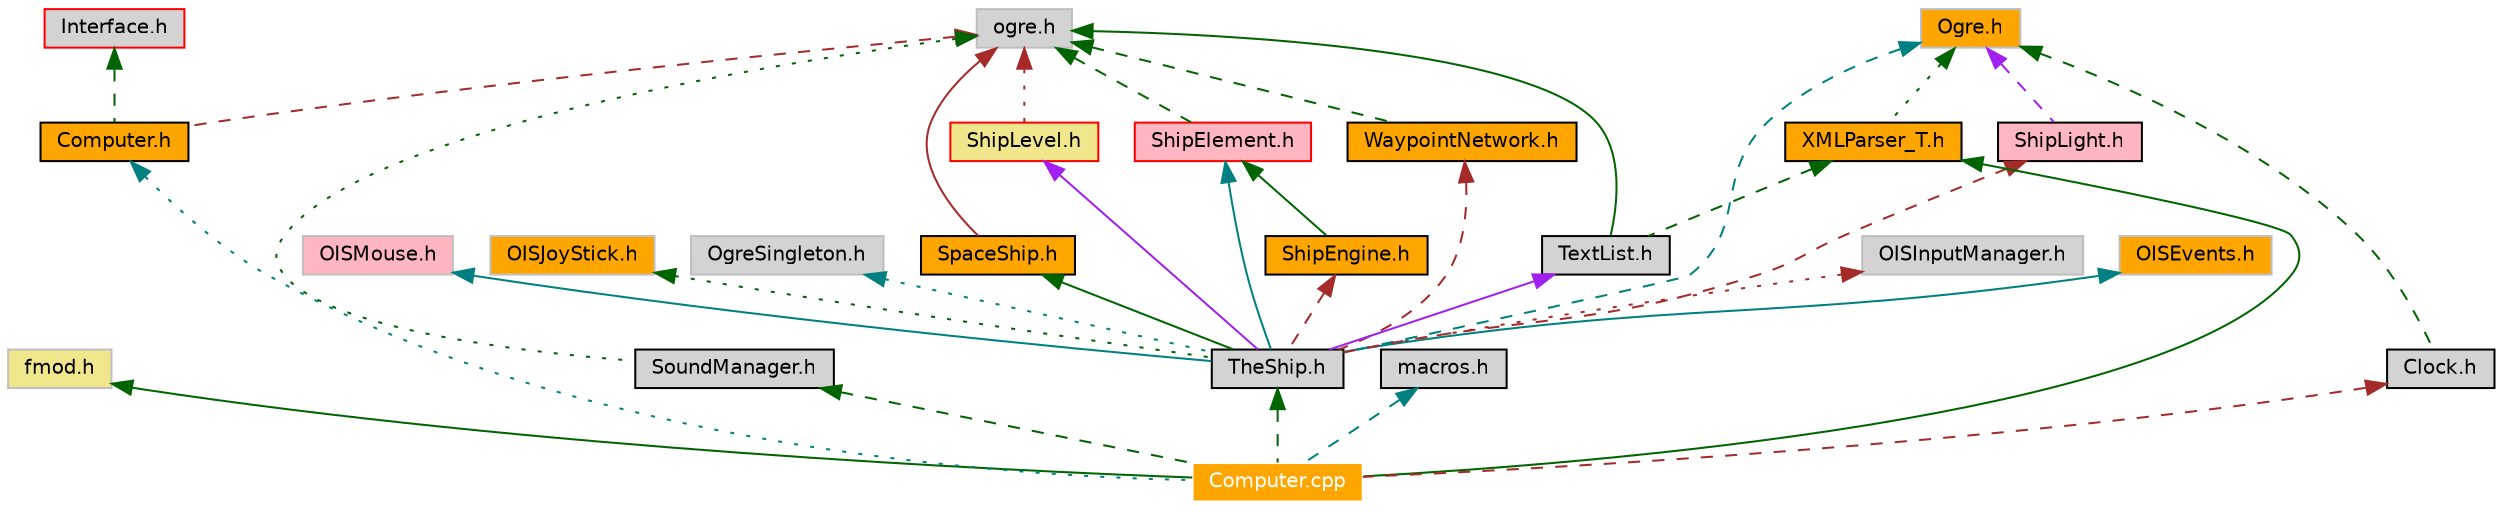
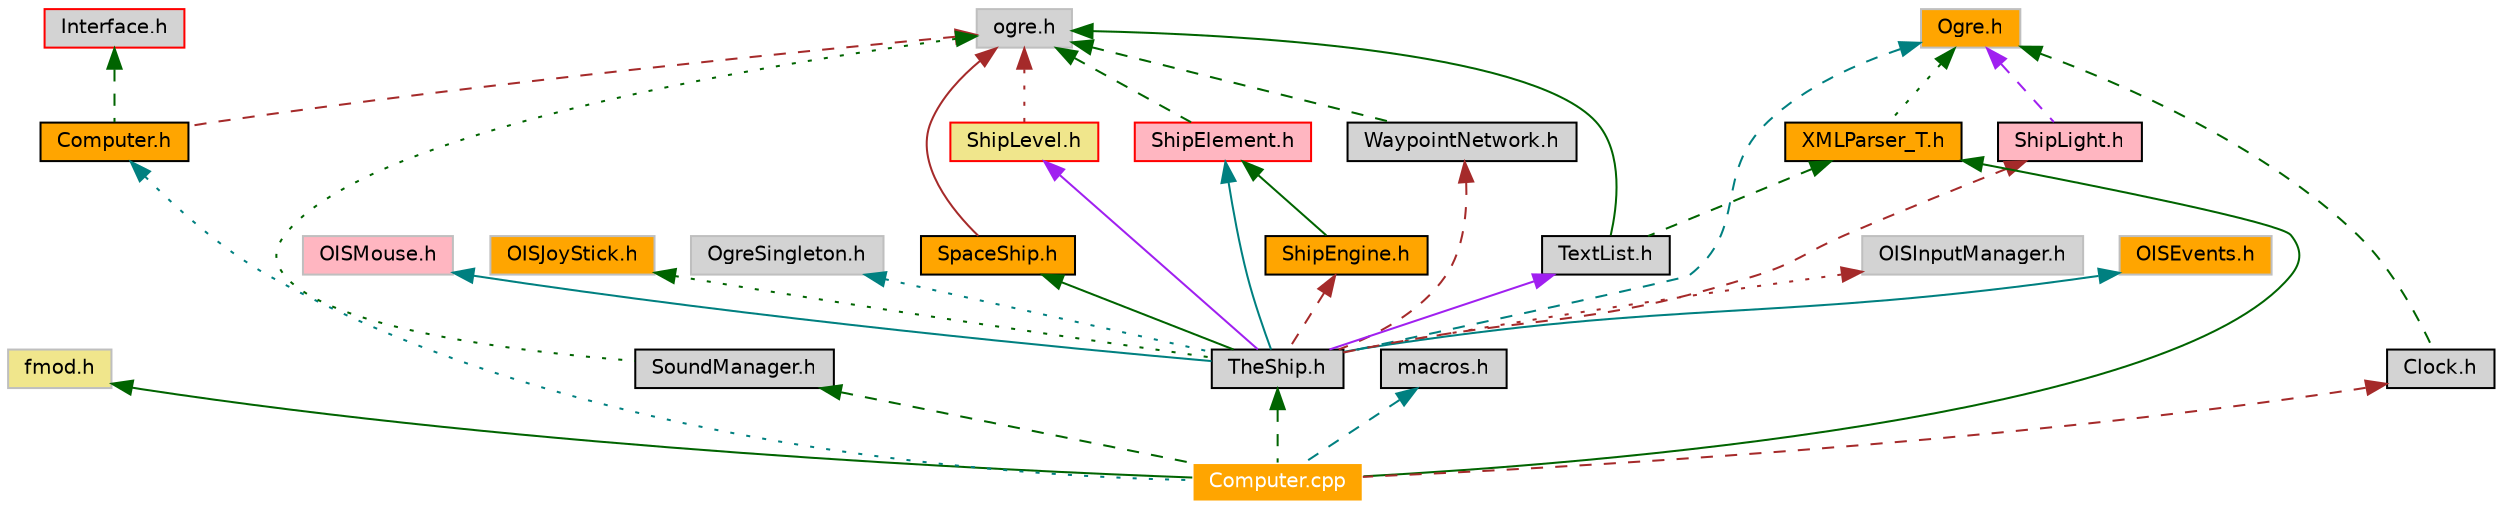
(1462, 142) -> (1462, 142)
